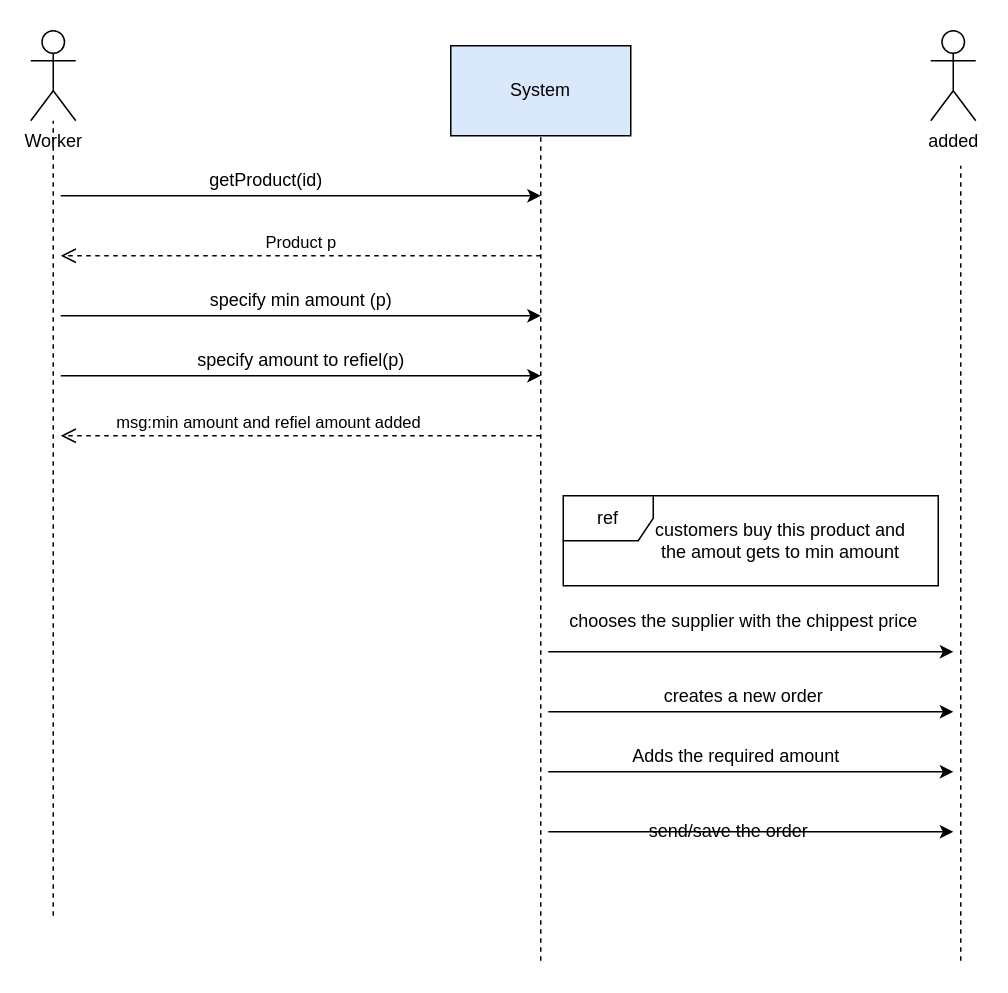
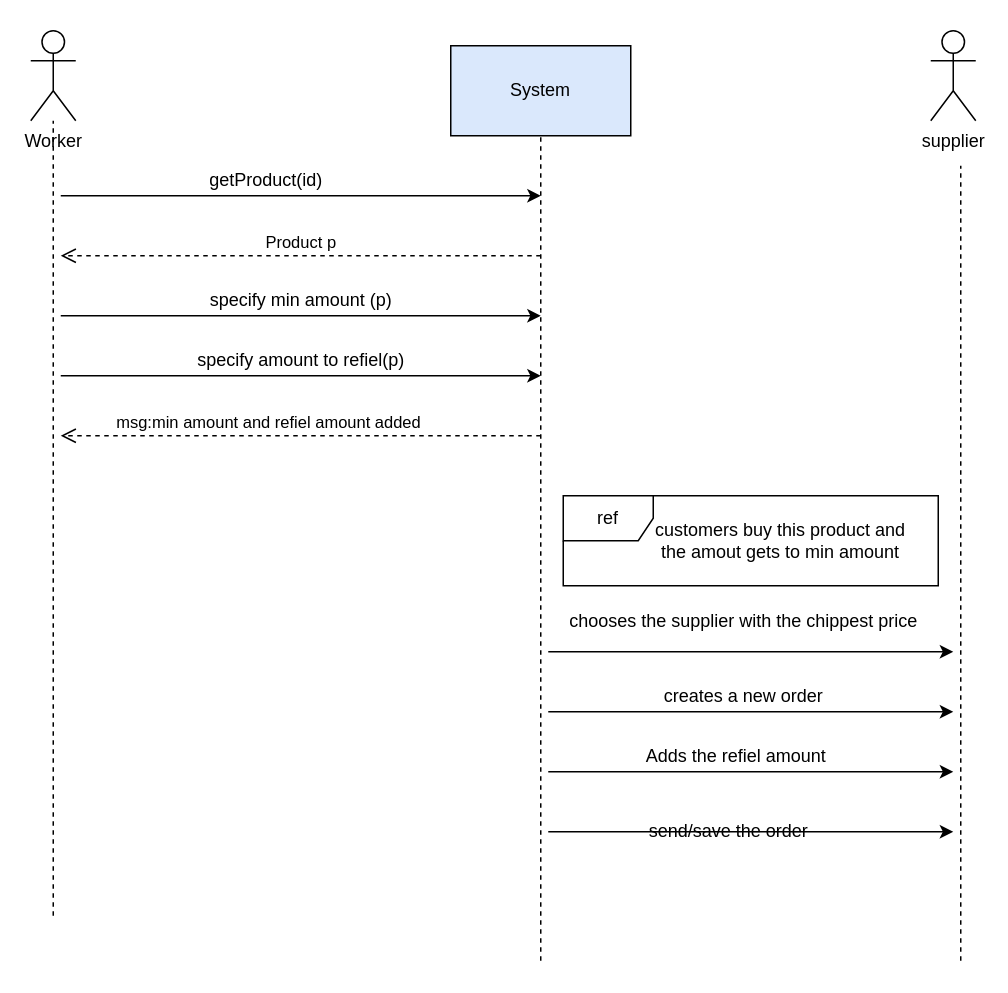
(954, 142) -> (954, 142)
(737, 757) -> (737, 757)
